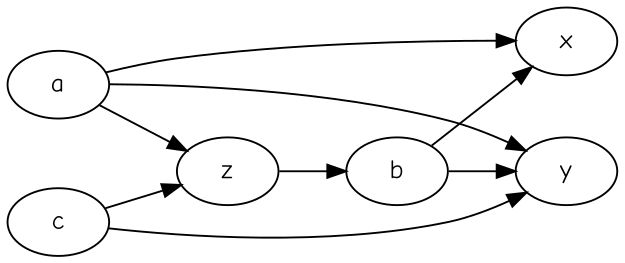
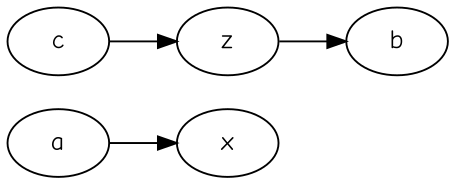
(474, 112) -> none
(135, 124) -> none
(566, 171) -> none
